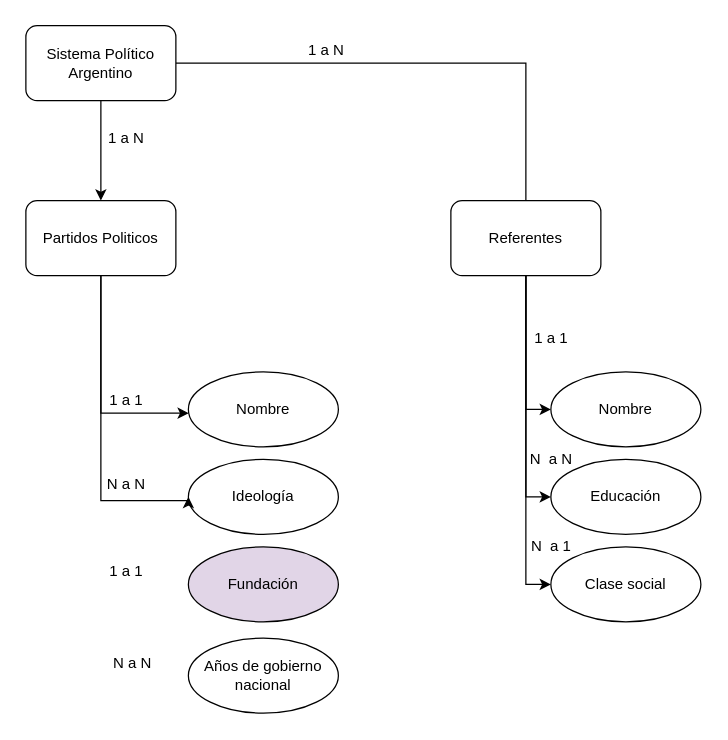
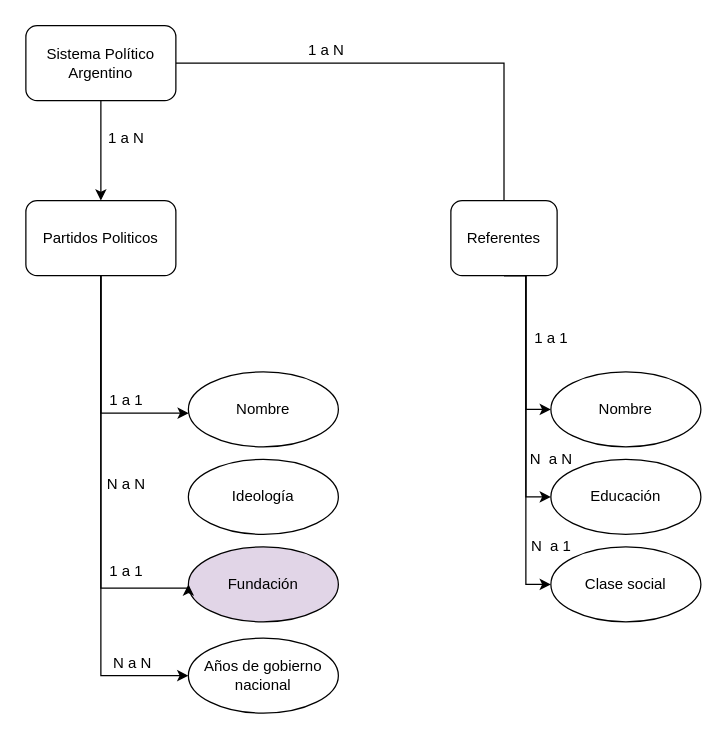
(526, 238) -> (504, 238)
(147, 501) -> none
none -> (147, 588)
none -> (101, 673)
